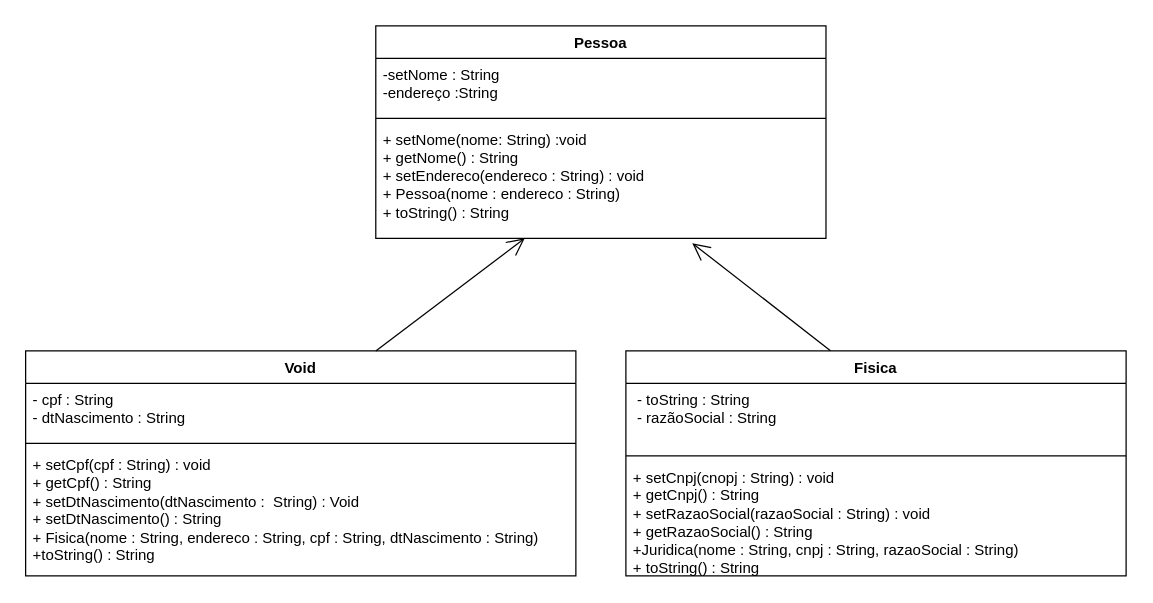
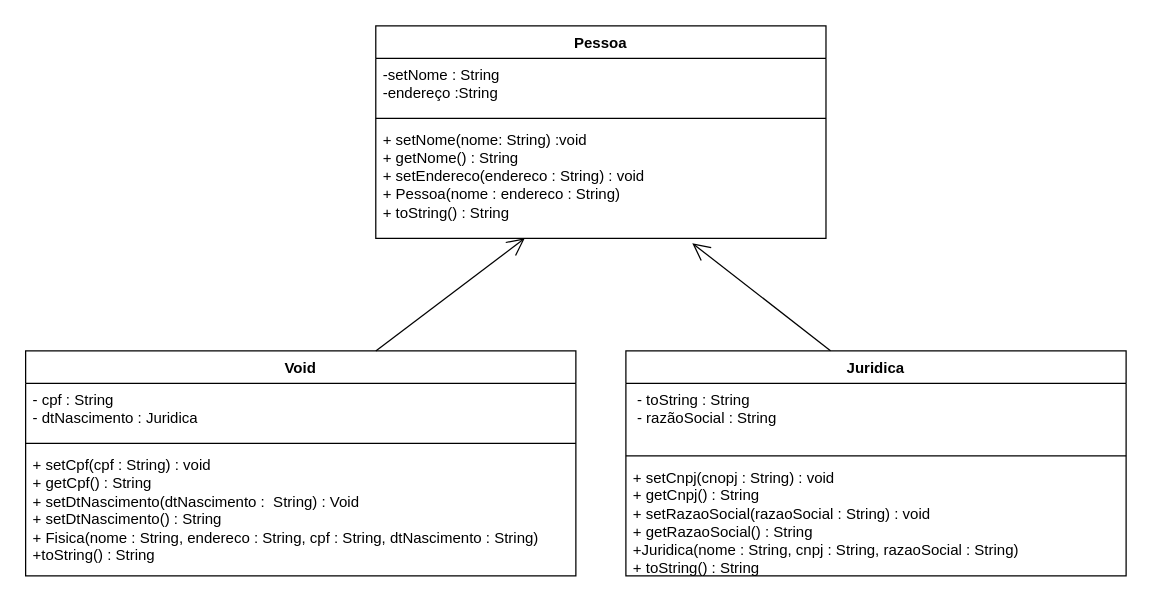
(876, 368) -> (876, 368)
(118, 410) -> (124, 410)
